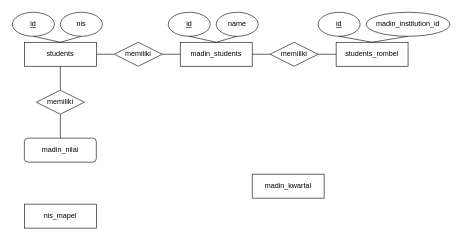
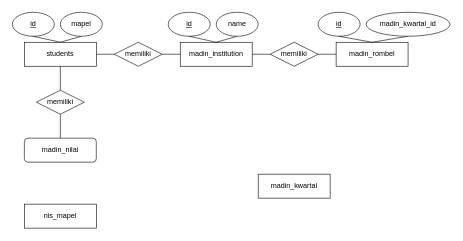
(81, 24) -> (81, 24)
(408, 24) -> (408, 24)
(216, 54) -> (216, 54)
(372, 54) -> (372, 54)
(288, 186) -> (294, 186)
